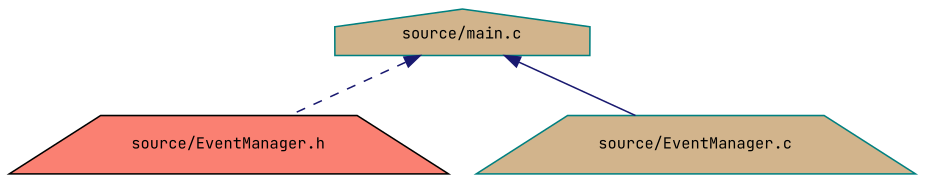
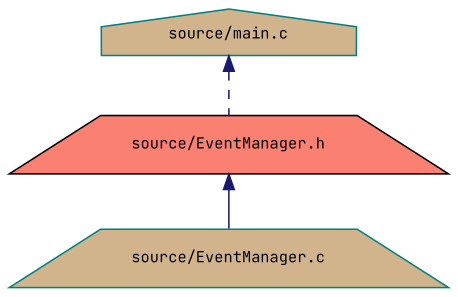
(577, 89) -> (229, 209)
